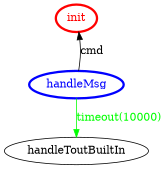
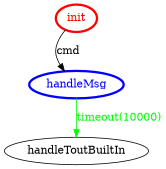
(80, 55) -> (56, 47)
